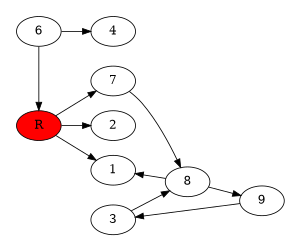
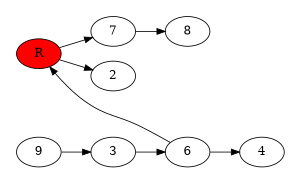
(113, 170) -> none
(222, 191) -> none
(148, 202) -> (147, 152)
